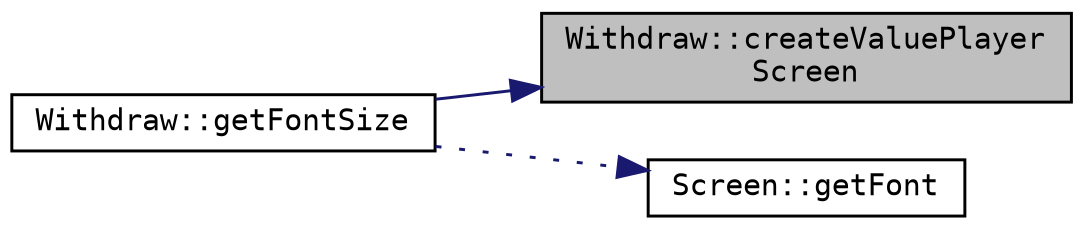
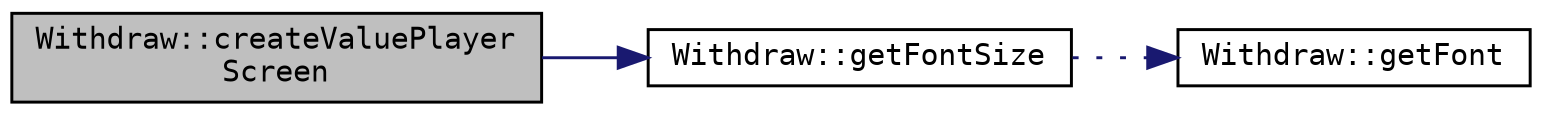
(473, 95) -> (580, 58)
(807, 188) -> (1354, 58)
